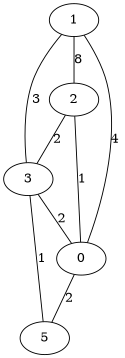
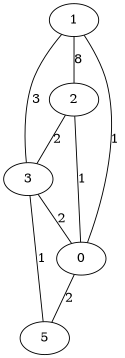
(115, 139) -> (115, 139)
